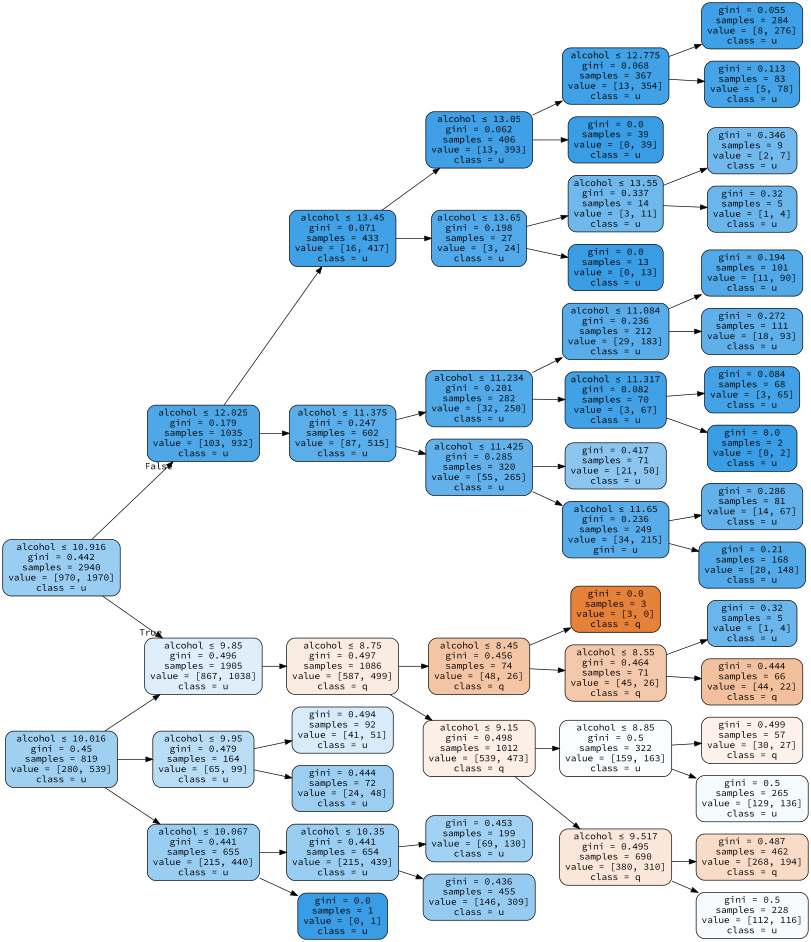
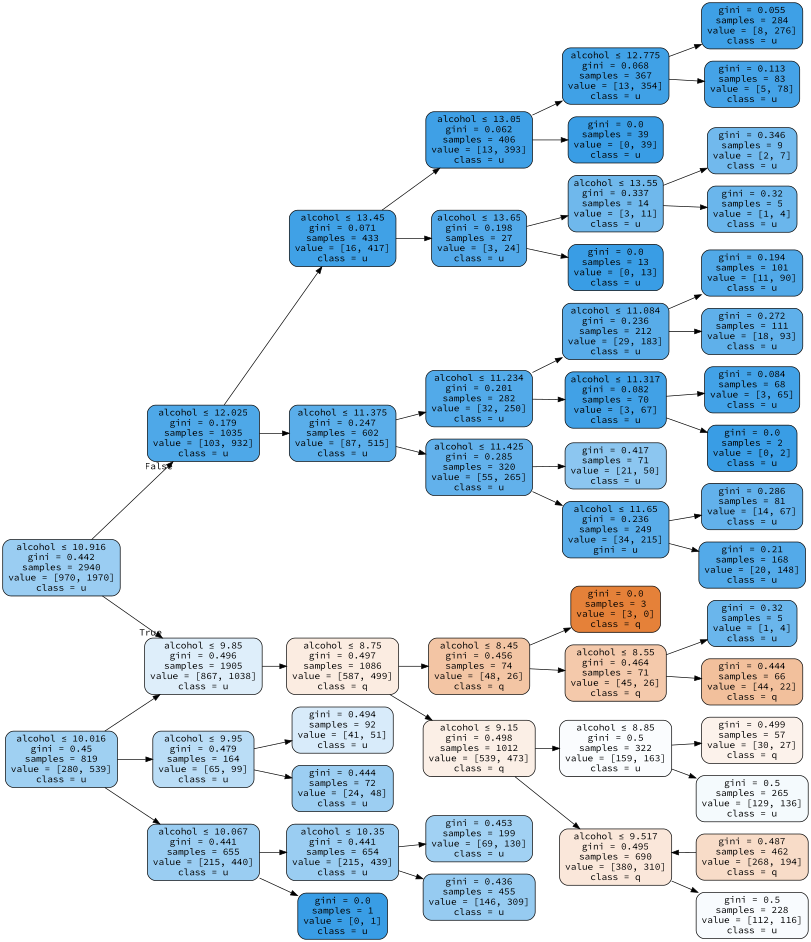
(680, 862) -> (687, 853)
